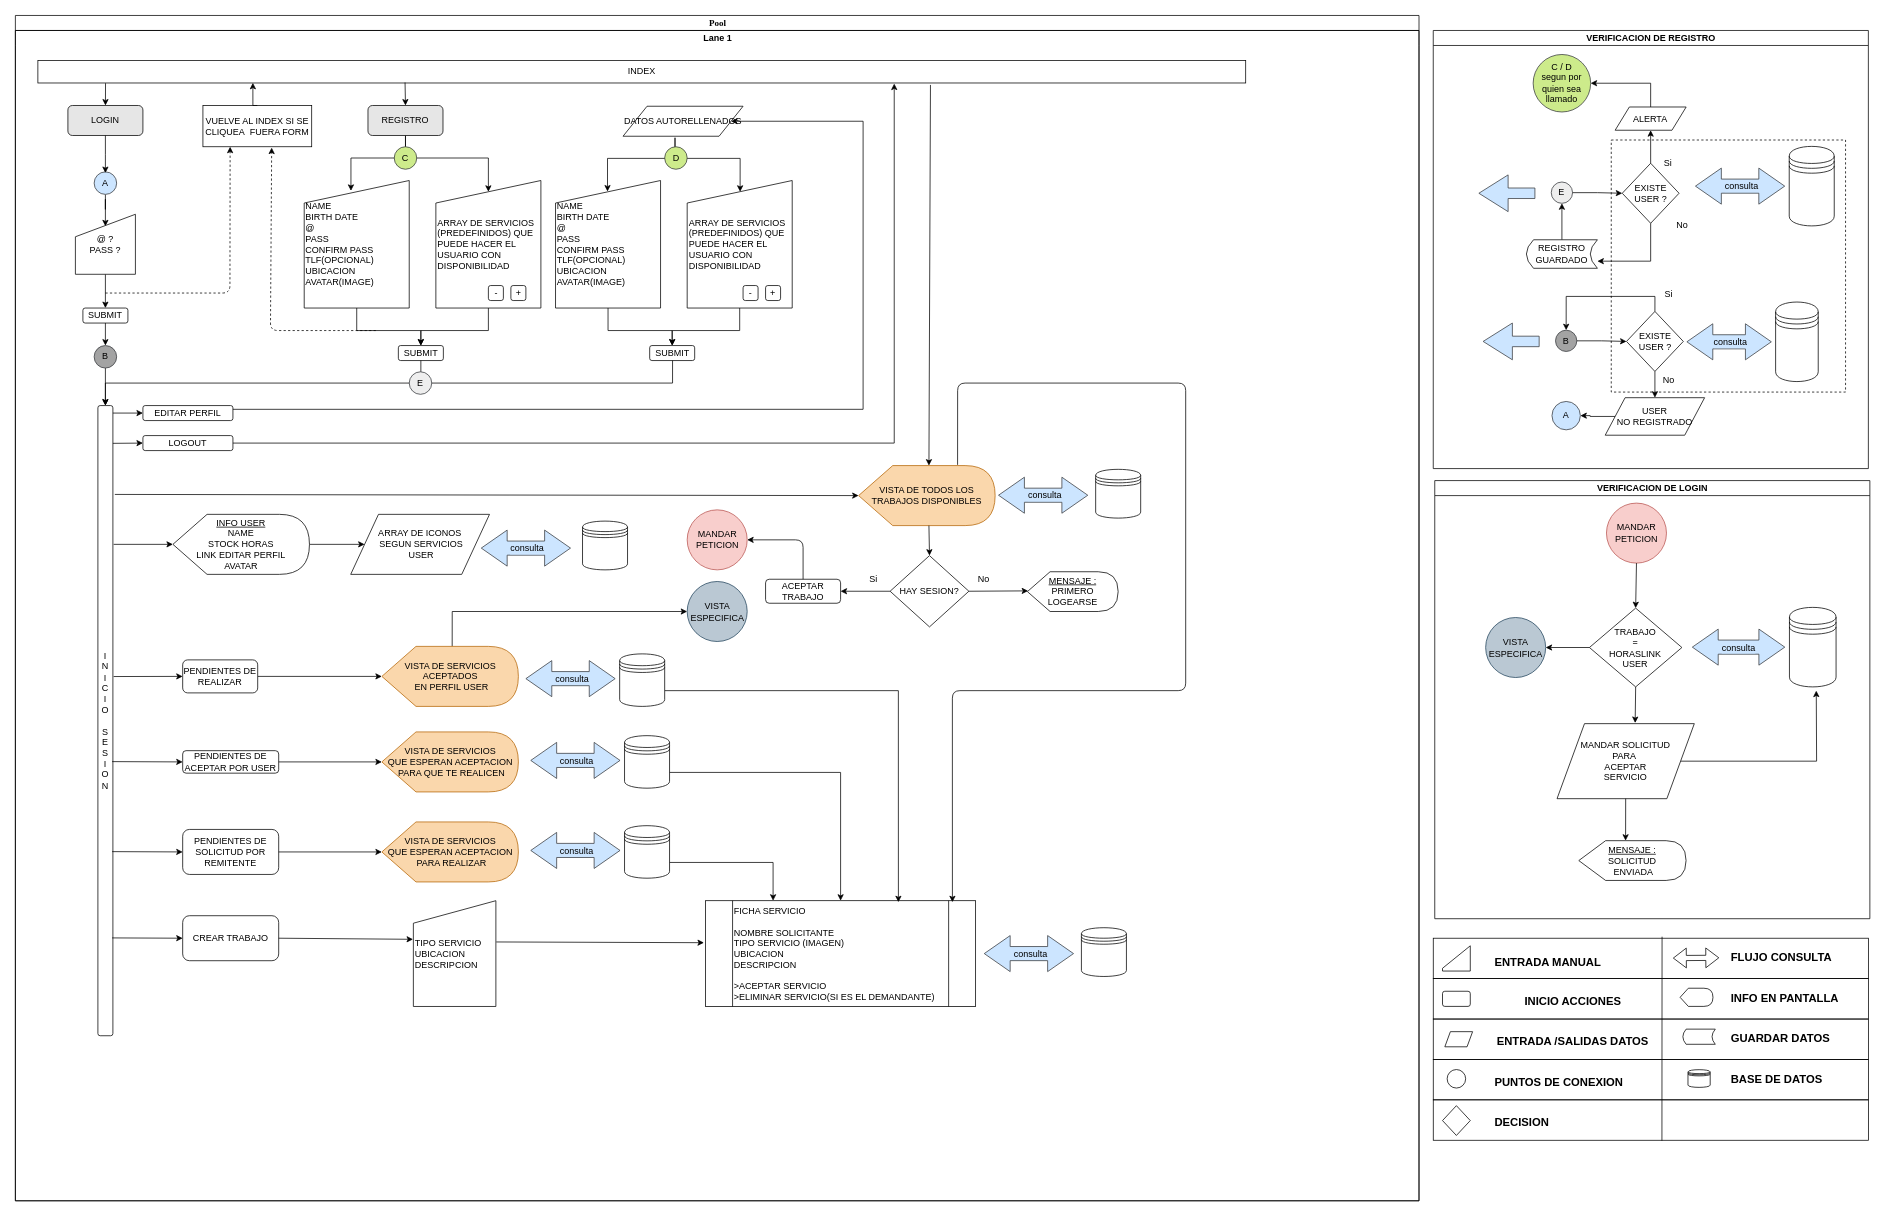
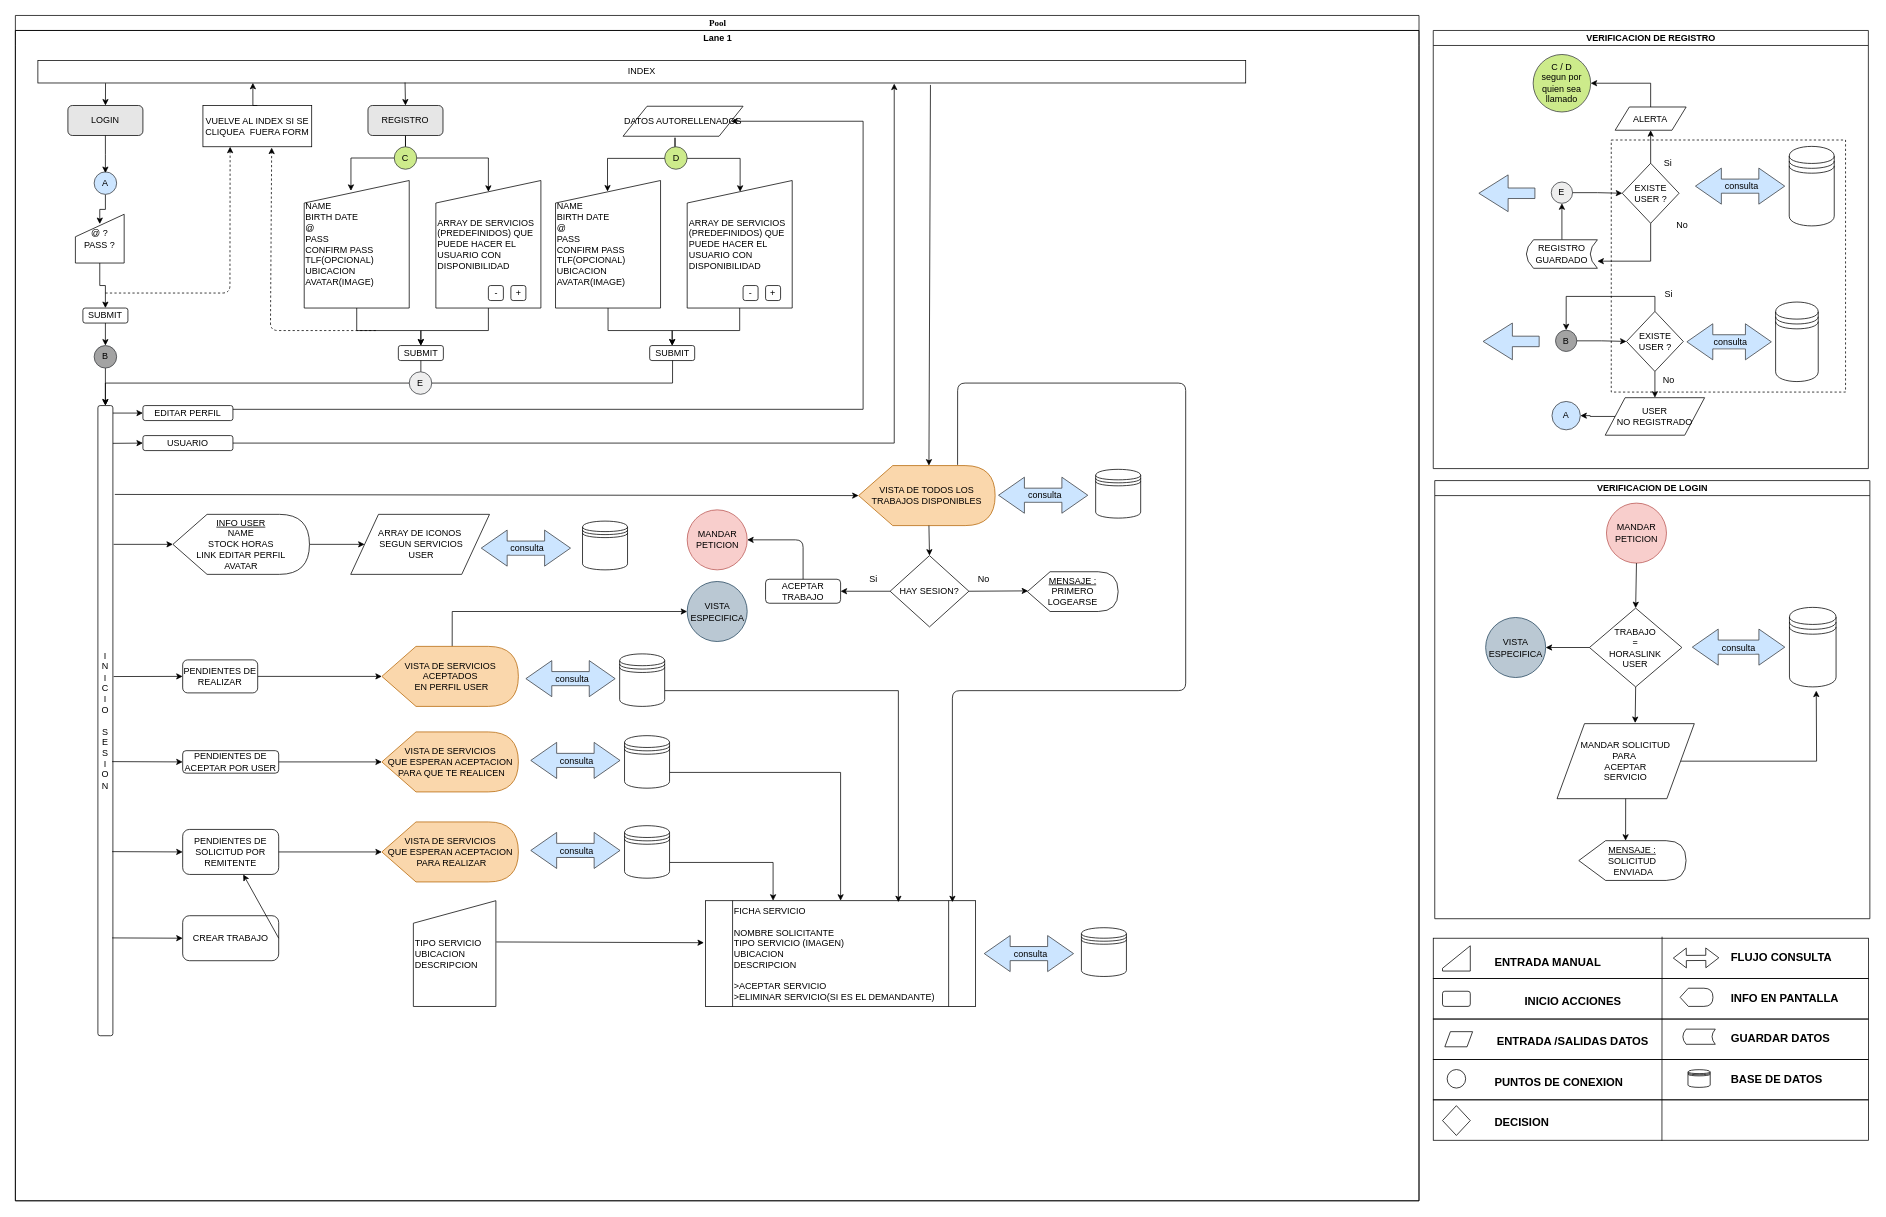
(105, 244) -> (100, 239)
(188, 443) -> (188, 443)
(318, 938) -> (262, 908)
